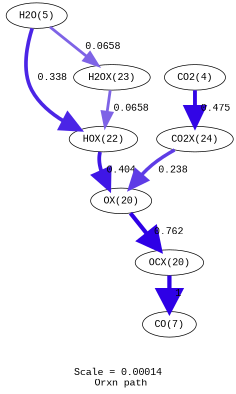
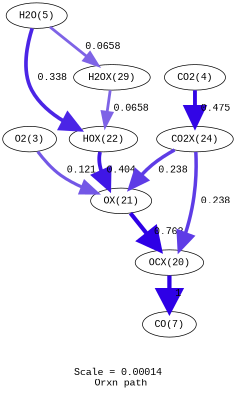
(112, 77) -> (112, 77)
none -> (30, 139)
none -> (194, 193)
(121, 201) -> (121, 201)
